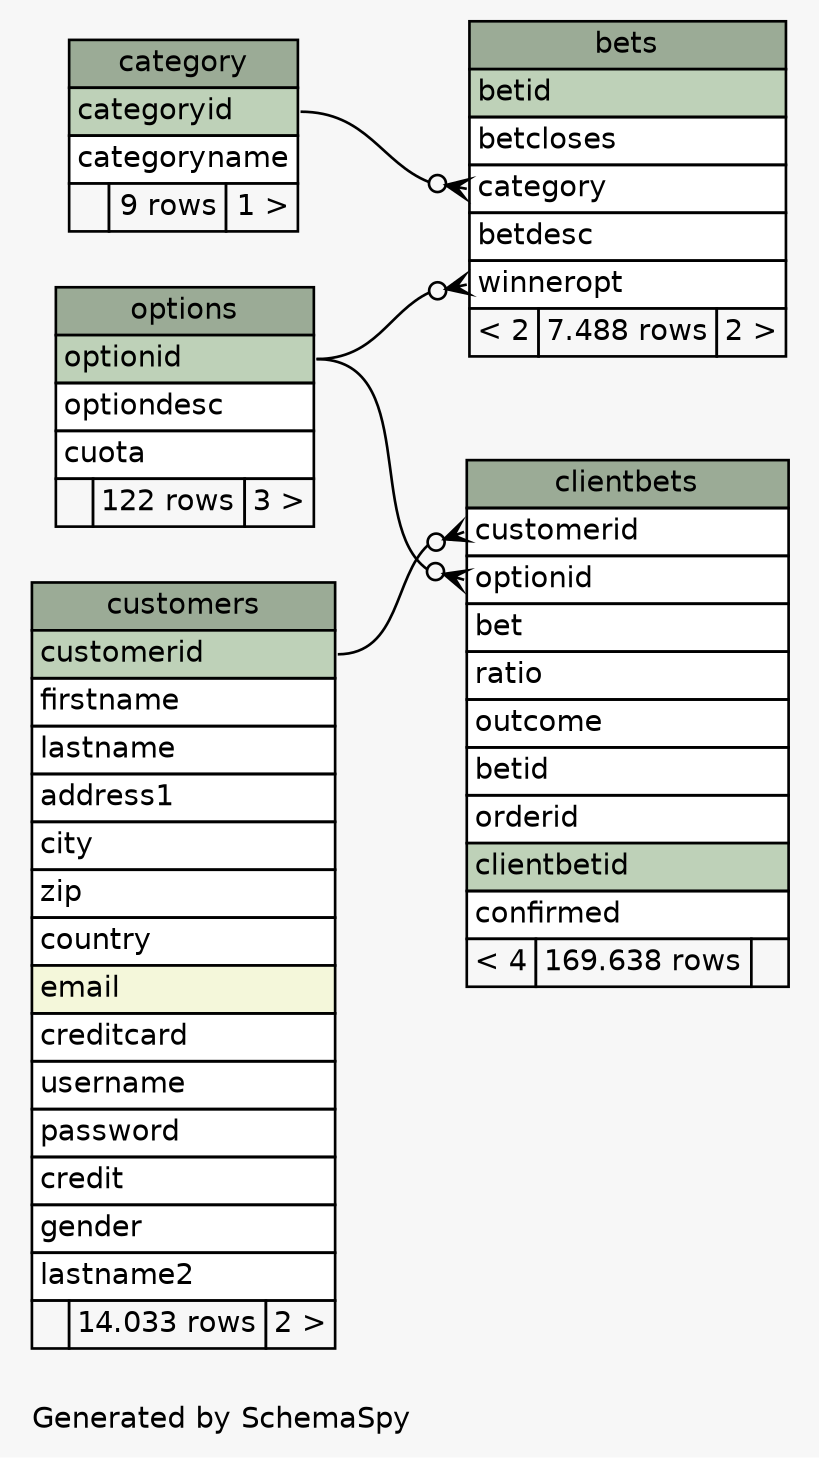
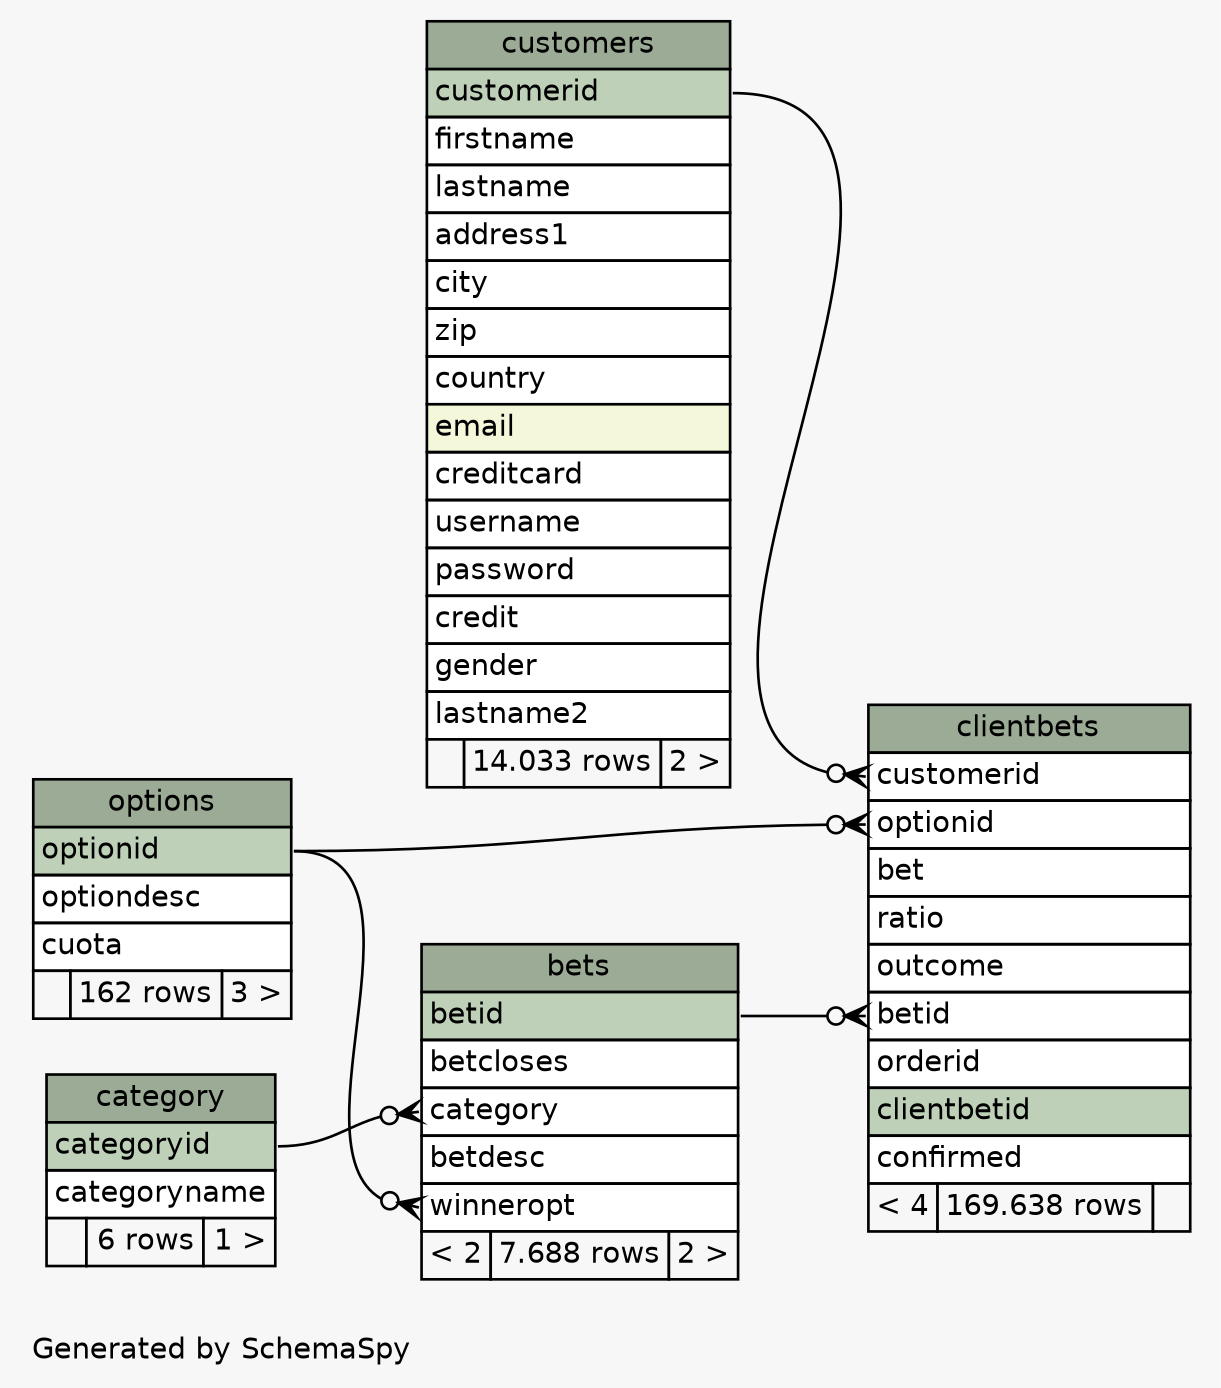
(169, 206) -> (146, 1241)
(628, 331) -> (580, 1254)
(169, 501) -> (146, 993)
none -> (784, 1016)
